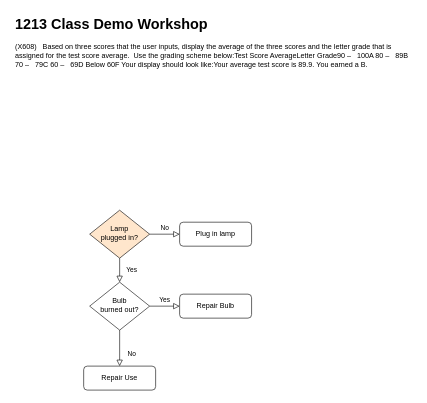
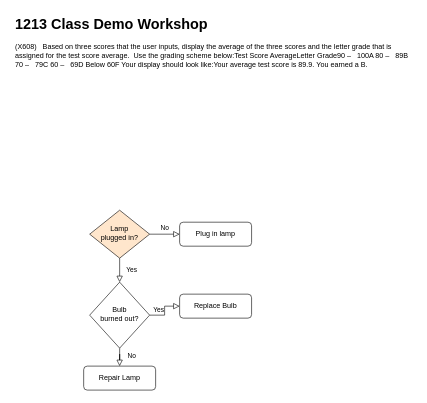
(120, 306) -> (120, 315)
(216, 306) -> (216, 306)
(120, 378) -> (120, 378)
